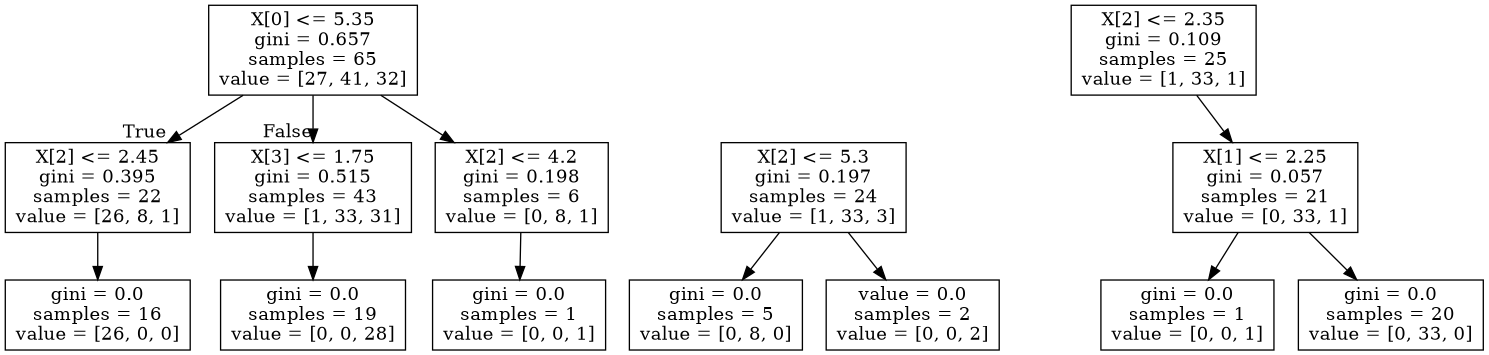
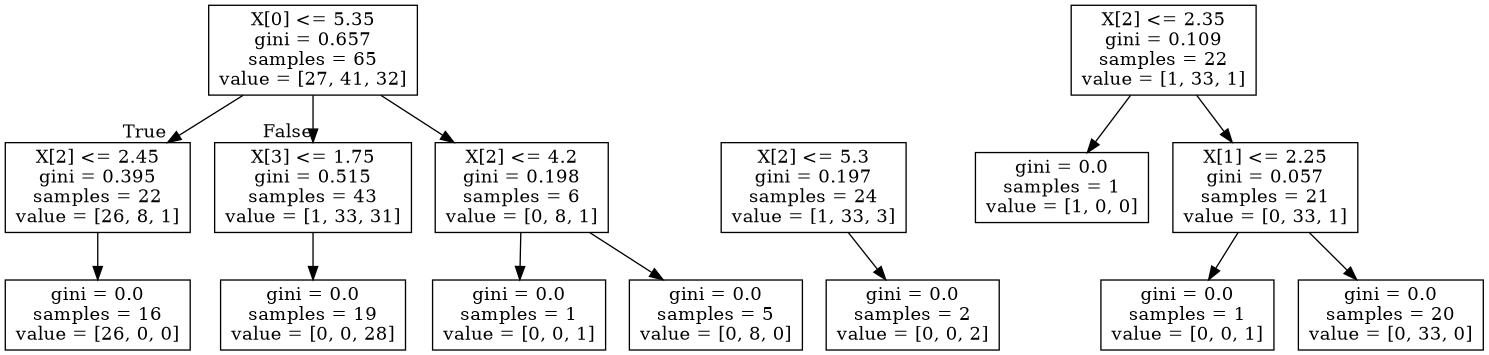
(1164, 50) -> (1164, 50)
none -> (1062, 188)
(765, 251) -> (621, 252)
(913, 315) -> (913, 315)
